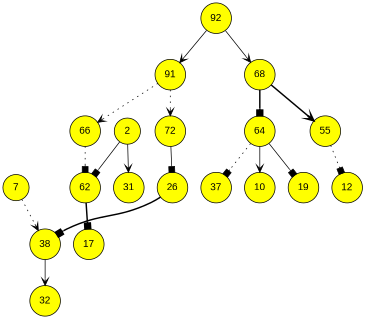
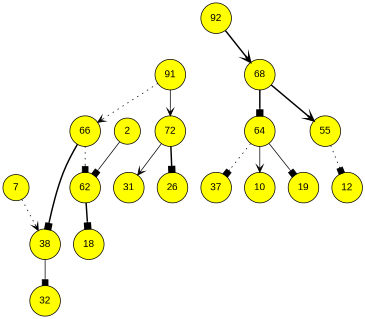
(196, 44) -> none
(236, 44) -> (236, 44)
(170, 99) -> (170, 99)
(128, 155) -> (152, 156)
(171, 156) -> (171, 156)
(112, 215) -> (60, 182)
(89, 244) -> (89, 244)
(45, 269) -> (45, 269)
